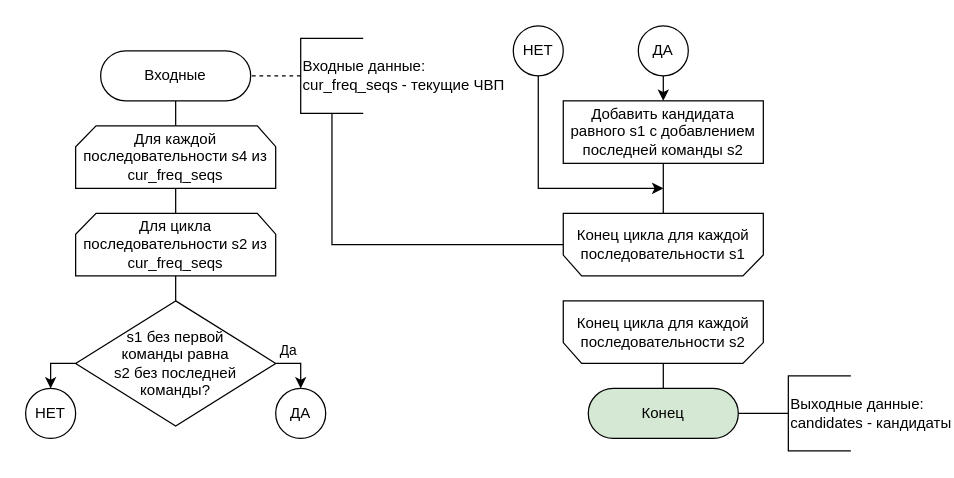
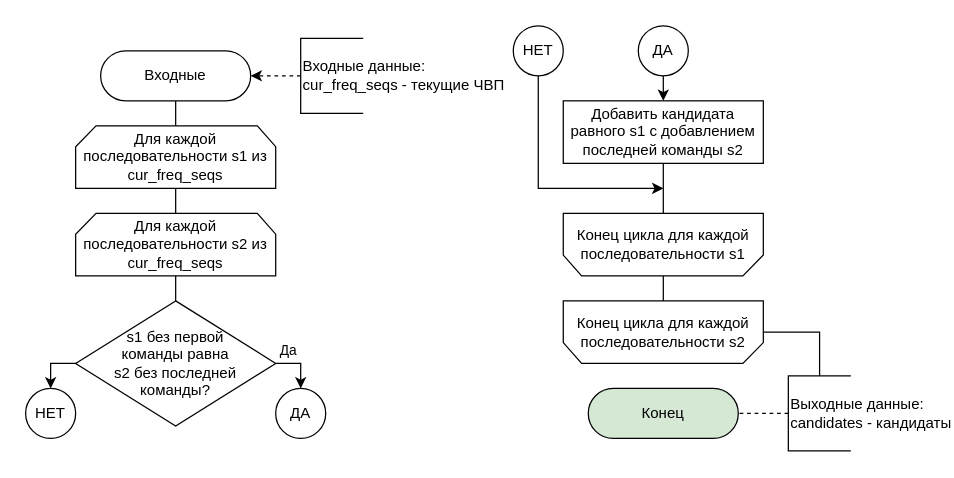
(257, 76) -> (261, 76)
(176, 157) -> (176, 157)
(176, 244) -> (176, 244)
(384, 244) -> (663, 289)
(663, 376) -> (810, 332)
(762, 413) -> (762, 413)
